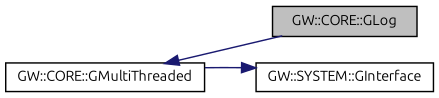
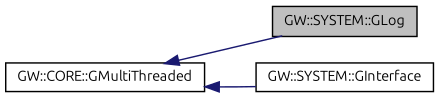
(345, 21) -> (345, 21)
(223, 68) -> (238, 87)
